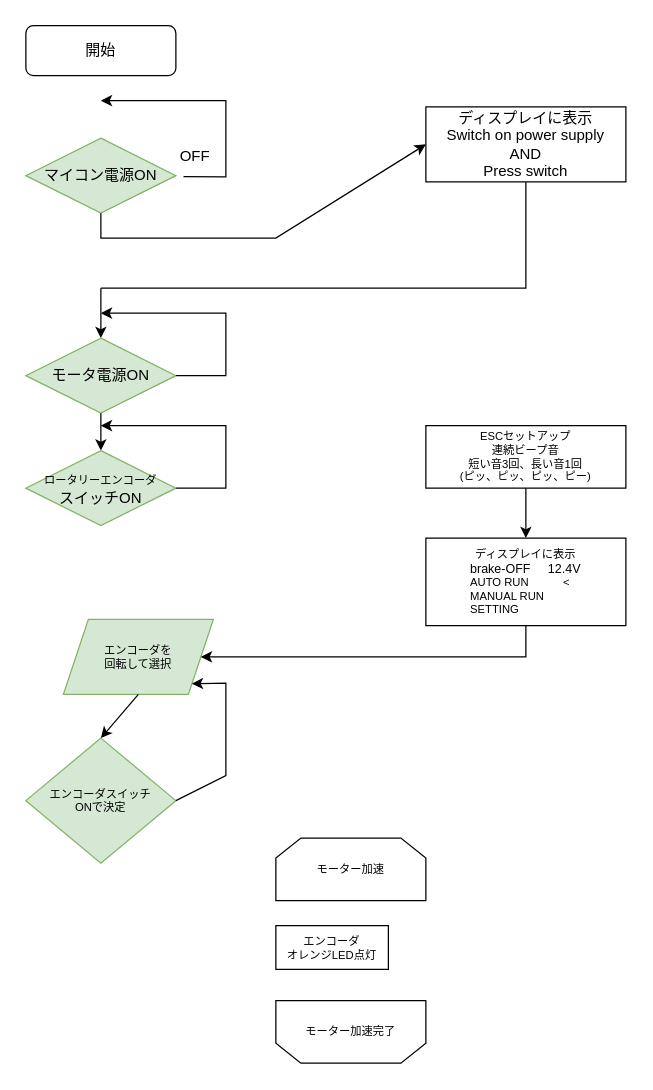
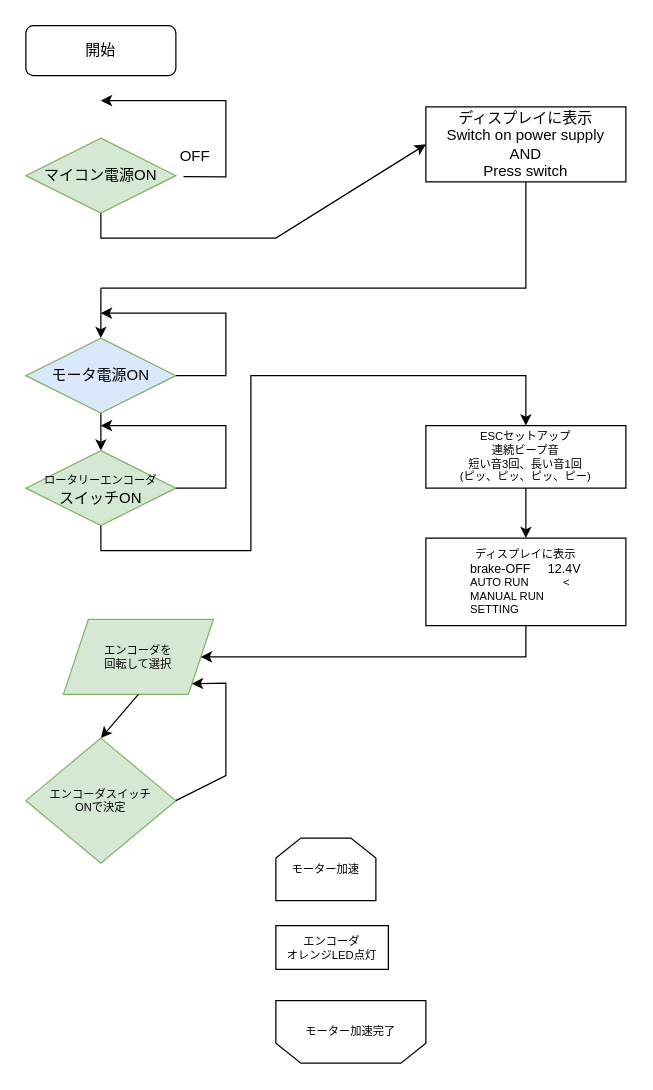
(101, 376) -> (101, 376)
none -> (251, 393)
(351, 869) -> (326, 869)
